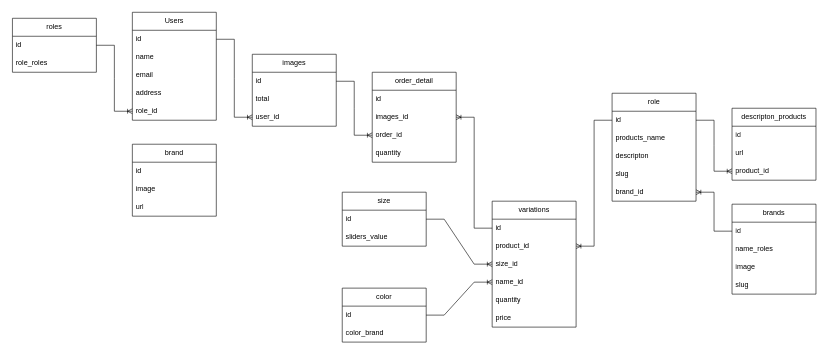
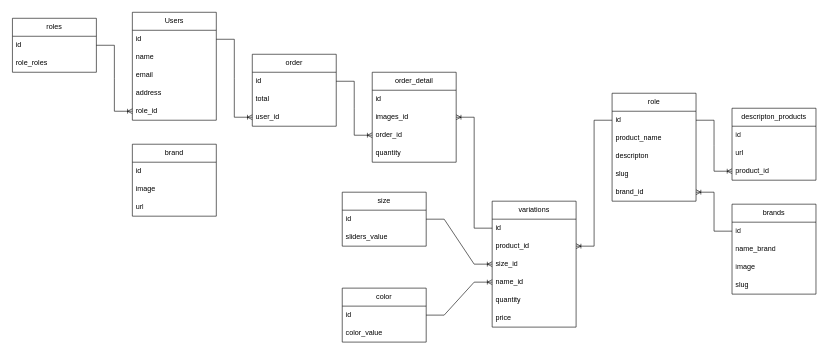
(294, 63) -> (294, 63)
(642, 138) -> (640, 138)
(755, 249) -> (756, 249)
(367, 333) -> (366, 333)
